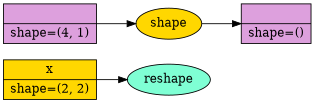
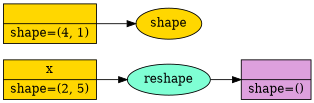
(50, 24) -> (50, 24)
(217, 24) -> (221, 80)
(50, 89) -> (50, 89)
